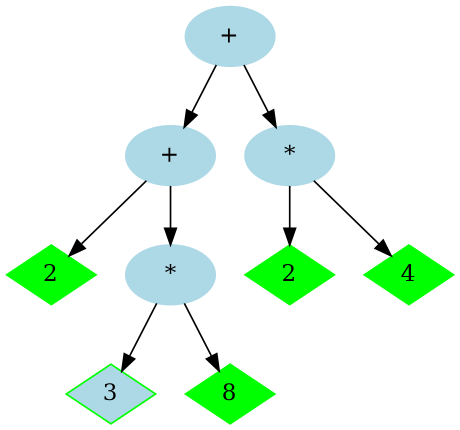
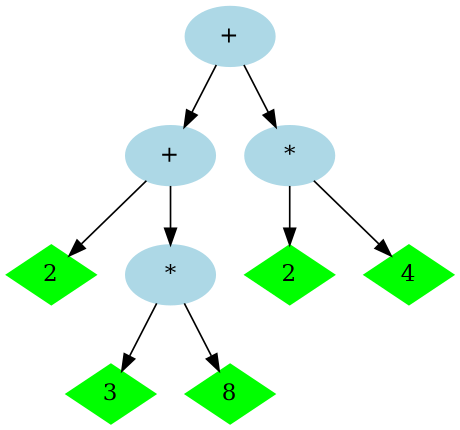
(111, 394) -> (111, 394)
